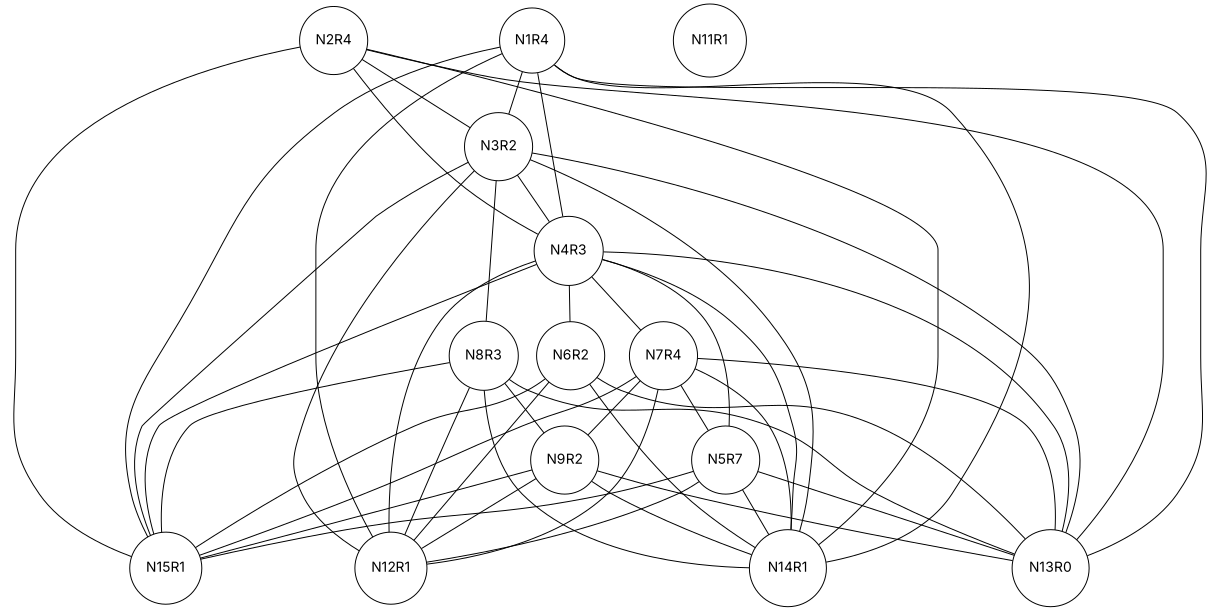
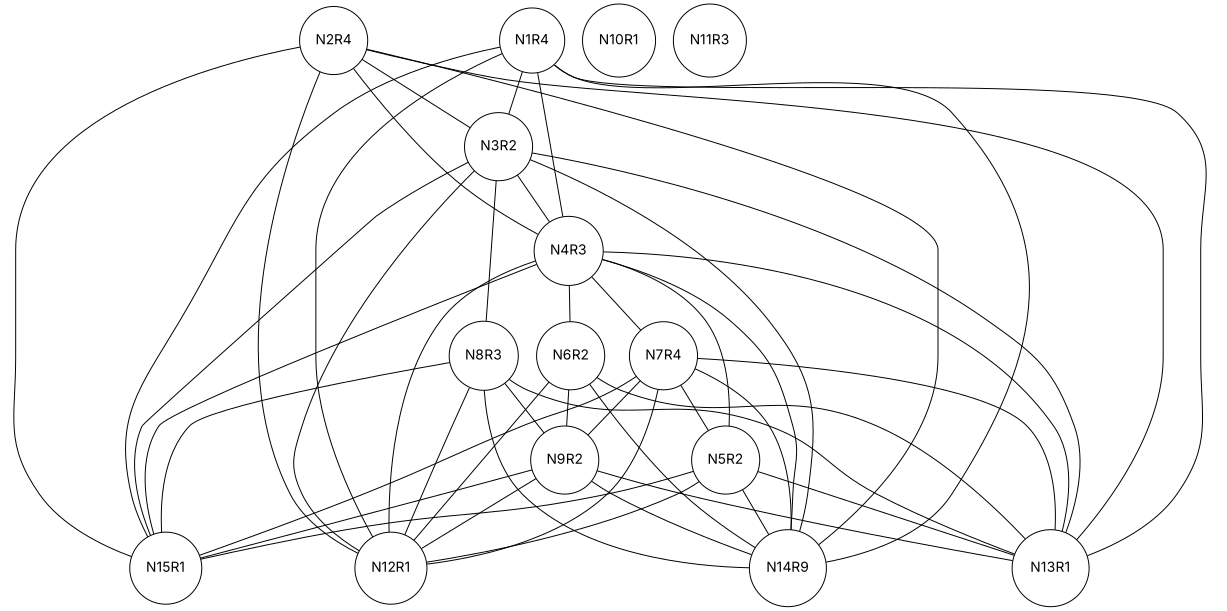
none -> (619, 41)
(710, 41) -> (710, 41)
none -> (259, 340)
(364, 450) -> (567, 417)
(726, 460) -> (726, 460)
(788, 568) -> (788, 568)
(1051, 568) -> (1051, 568)
